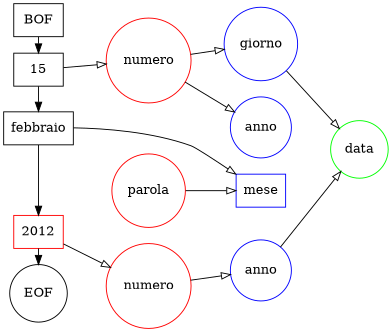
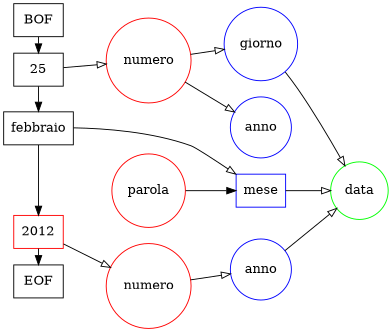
(38, 70) -> (38, 70)
(206, 191) -> (206, 191)
none -> (304, 191)
(38, 293) -> (38, 281)
